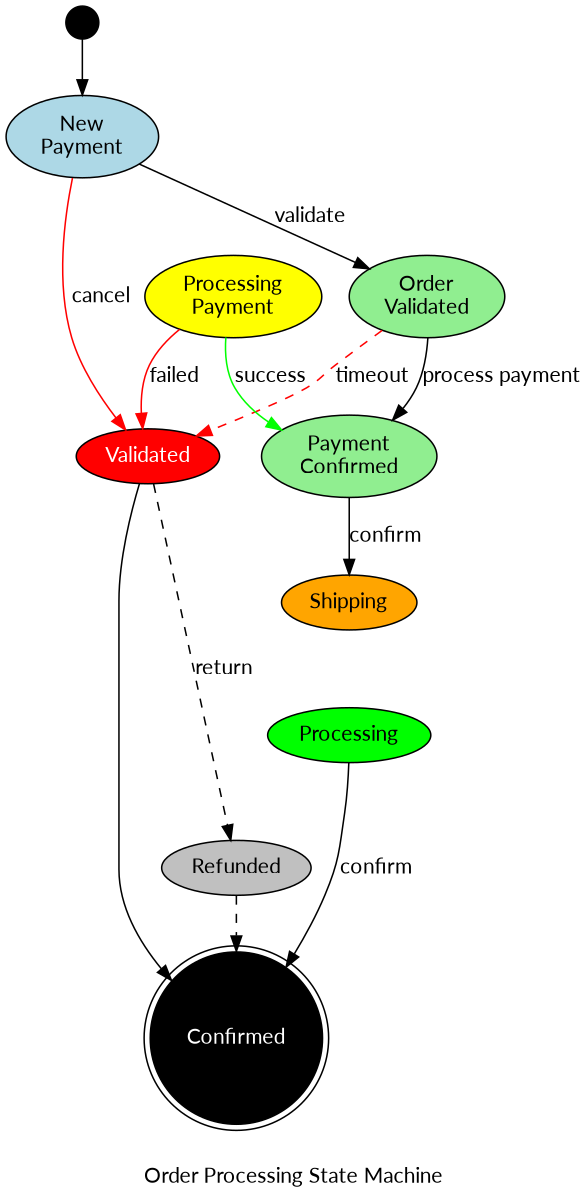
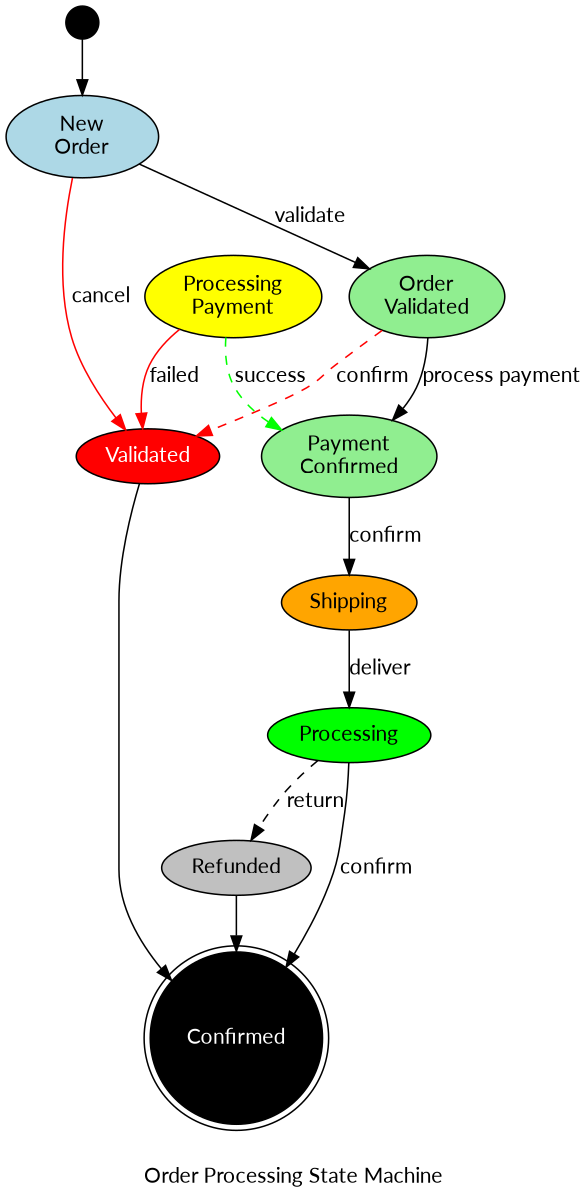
(82, 137) -> (82, 137)
(373, 376) -> (373, 376)
(234, 386) -> (234, 386)
(191, 655) -> (286, 791)
none -> (349, 661)
(236, 916) -> (236, 916)
